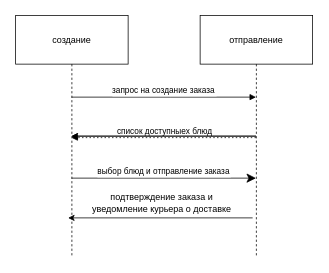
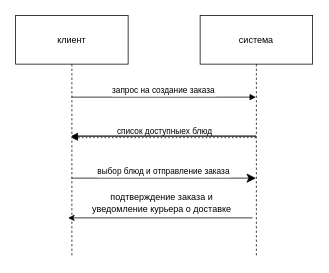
(72, 40) -> (72, 40)
(256, 40) -> (256, 40)
